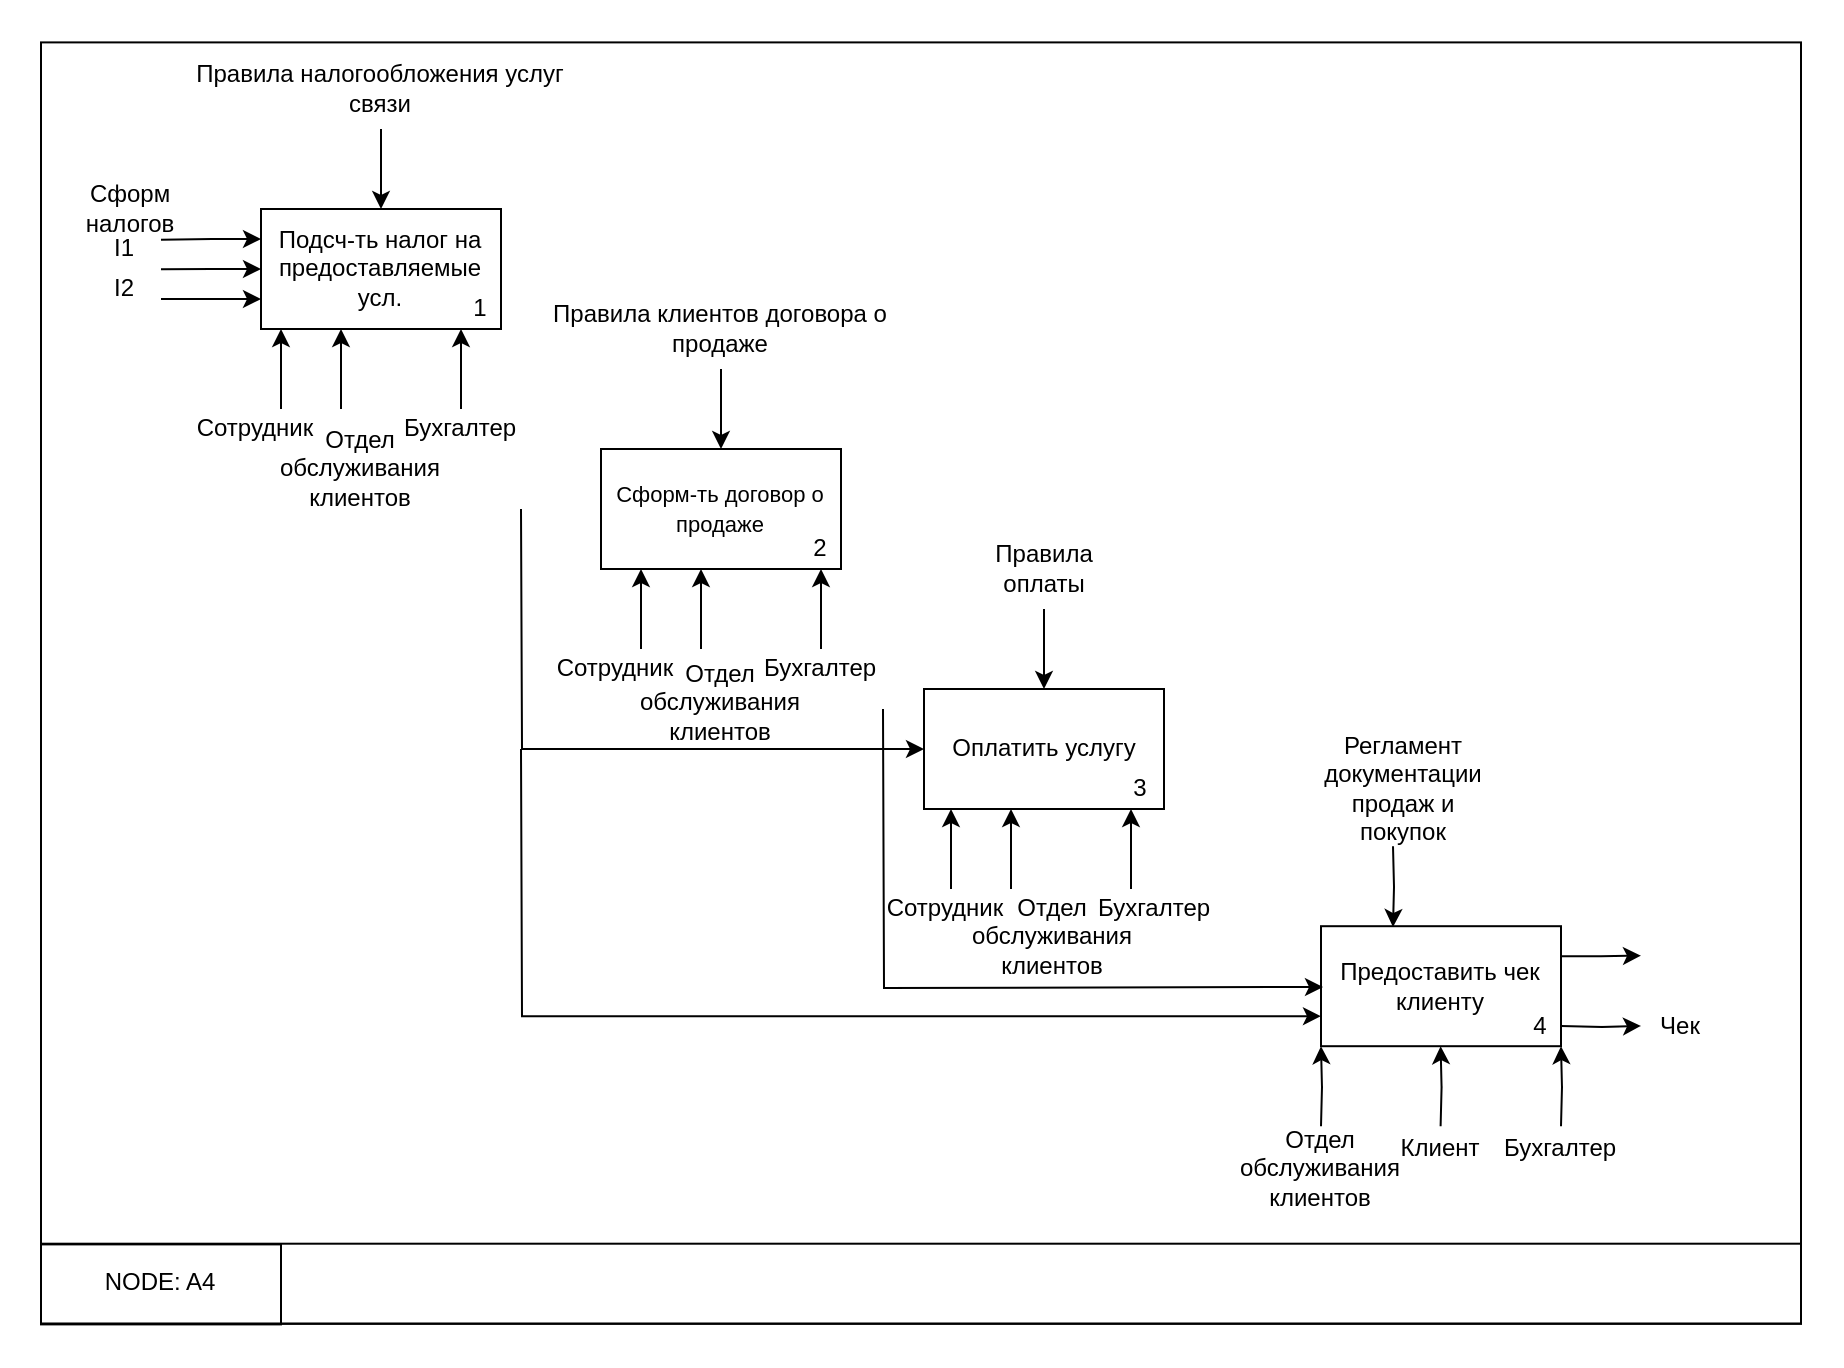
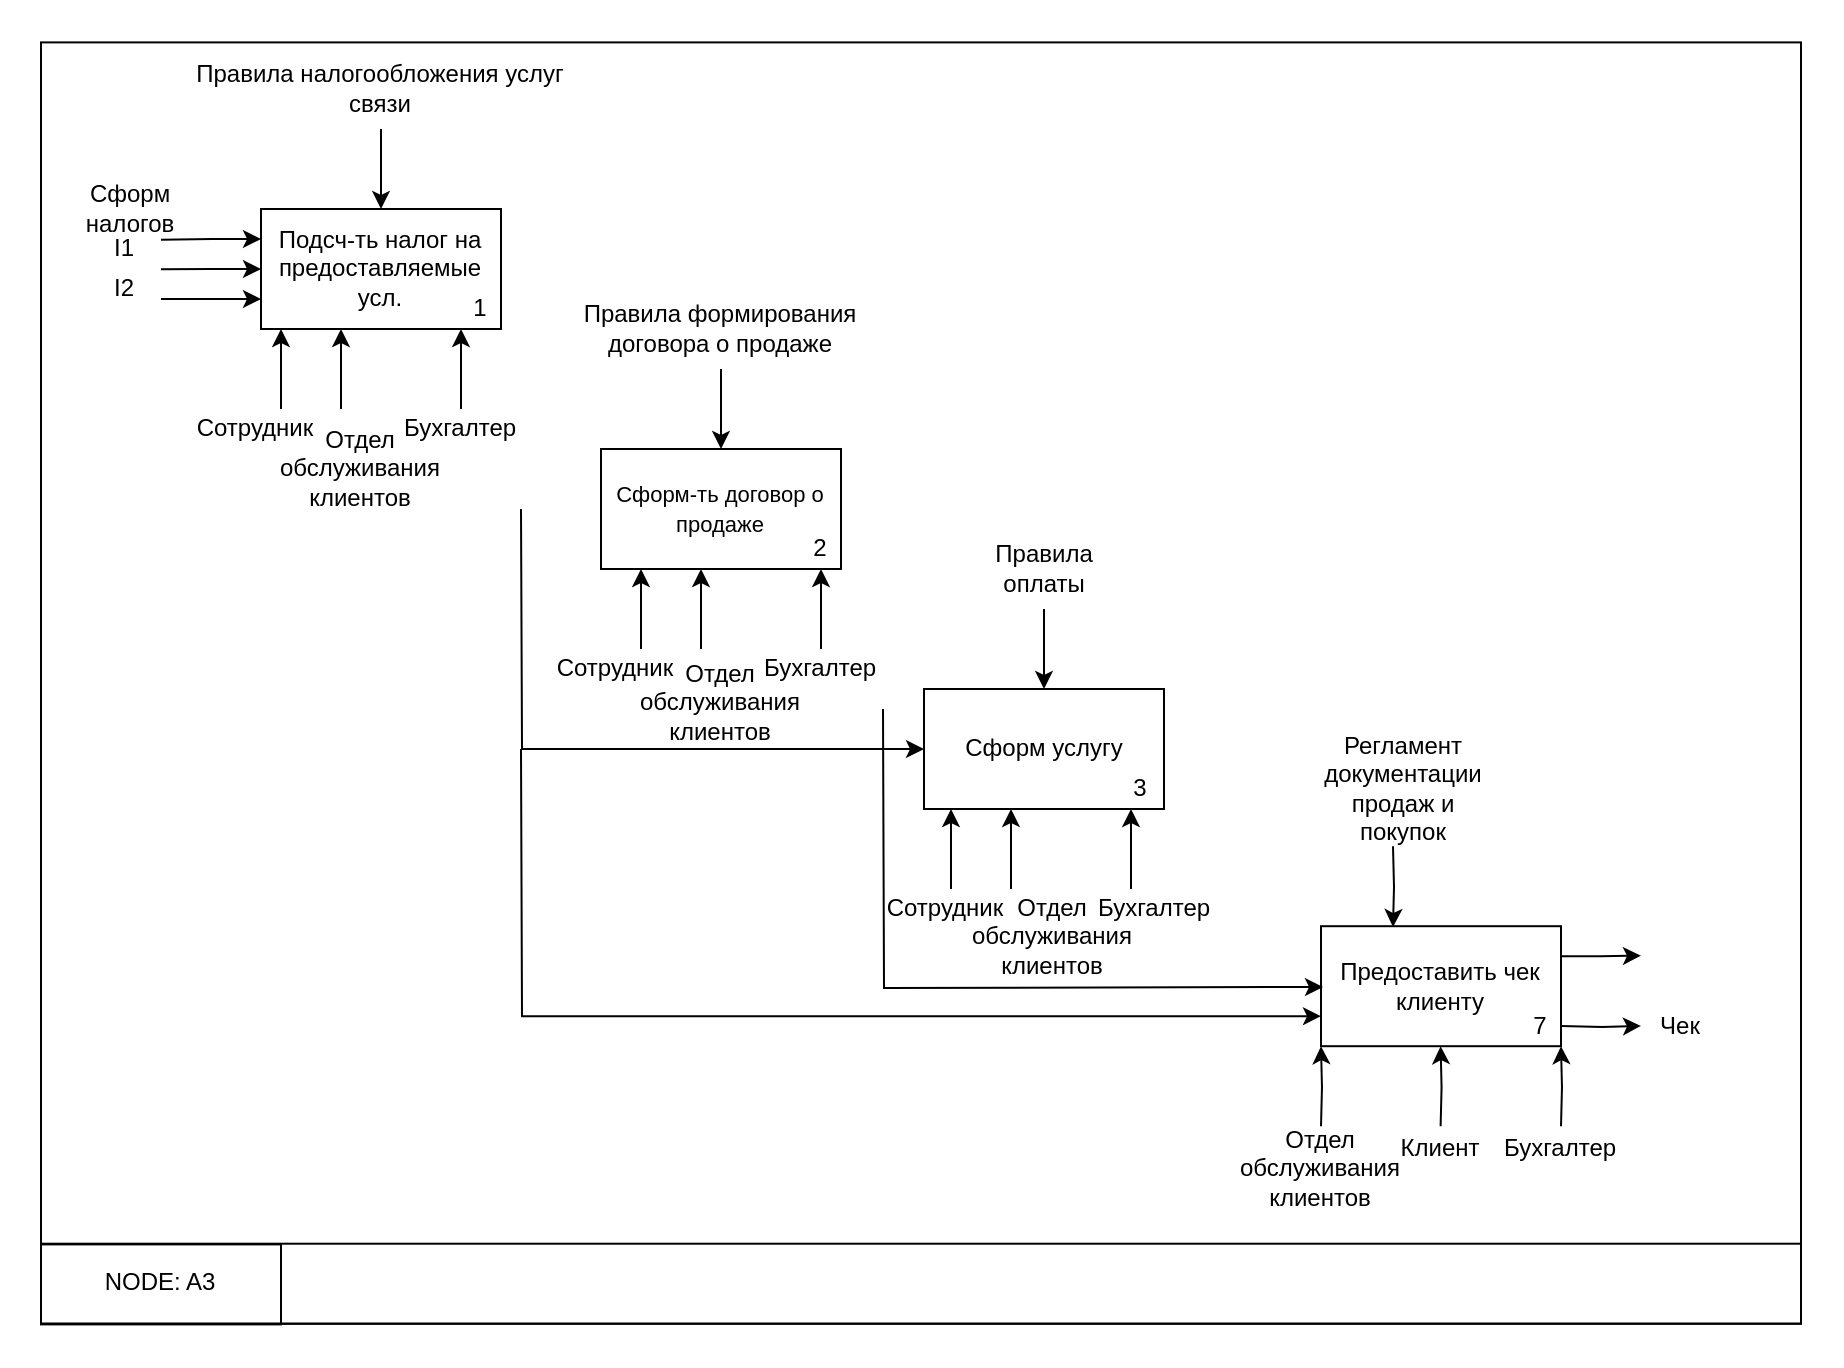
(721, 329) -> (721, 329)
(1045, 749) -> (1045, 749)
(1541, 1027) -> (1541, 1027)
(161, 1283) -> (161, 1283)
